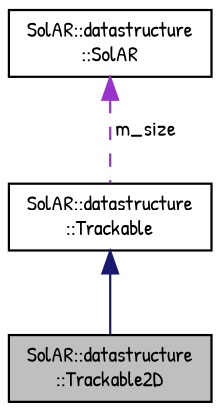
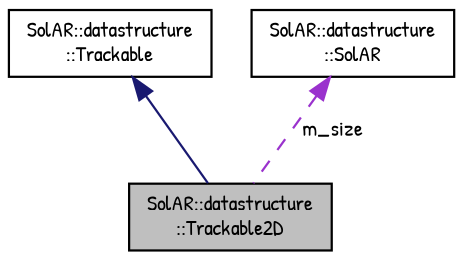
(110, 142) -> (285, 140)
